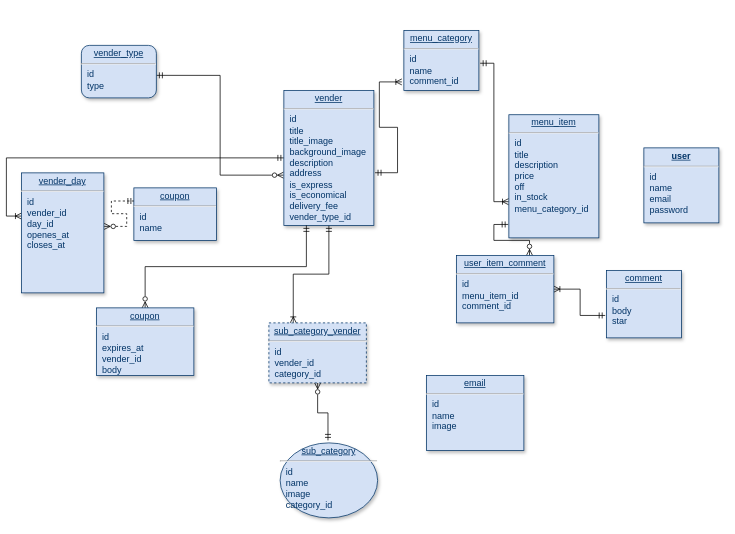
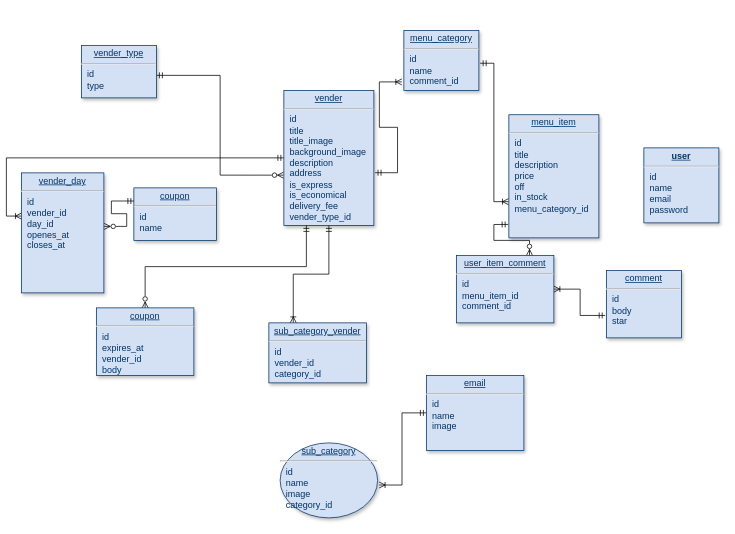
(119, 72) -> (119, 72)
(116, 214) -> (116, 214)
(318, 353) -> (318, 353)
(318, 410) -> none
none -> (413, 413)
